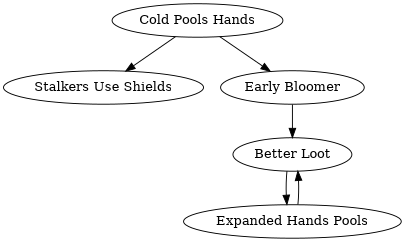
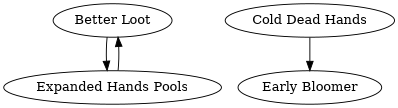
(198, 20) -> (310, 20)
(104, 87) -> none
(292, 116) -> none
